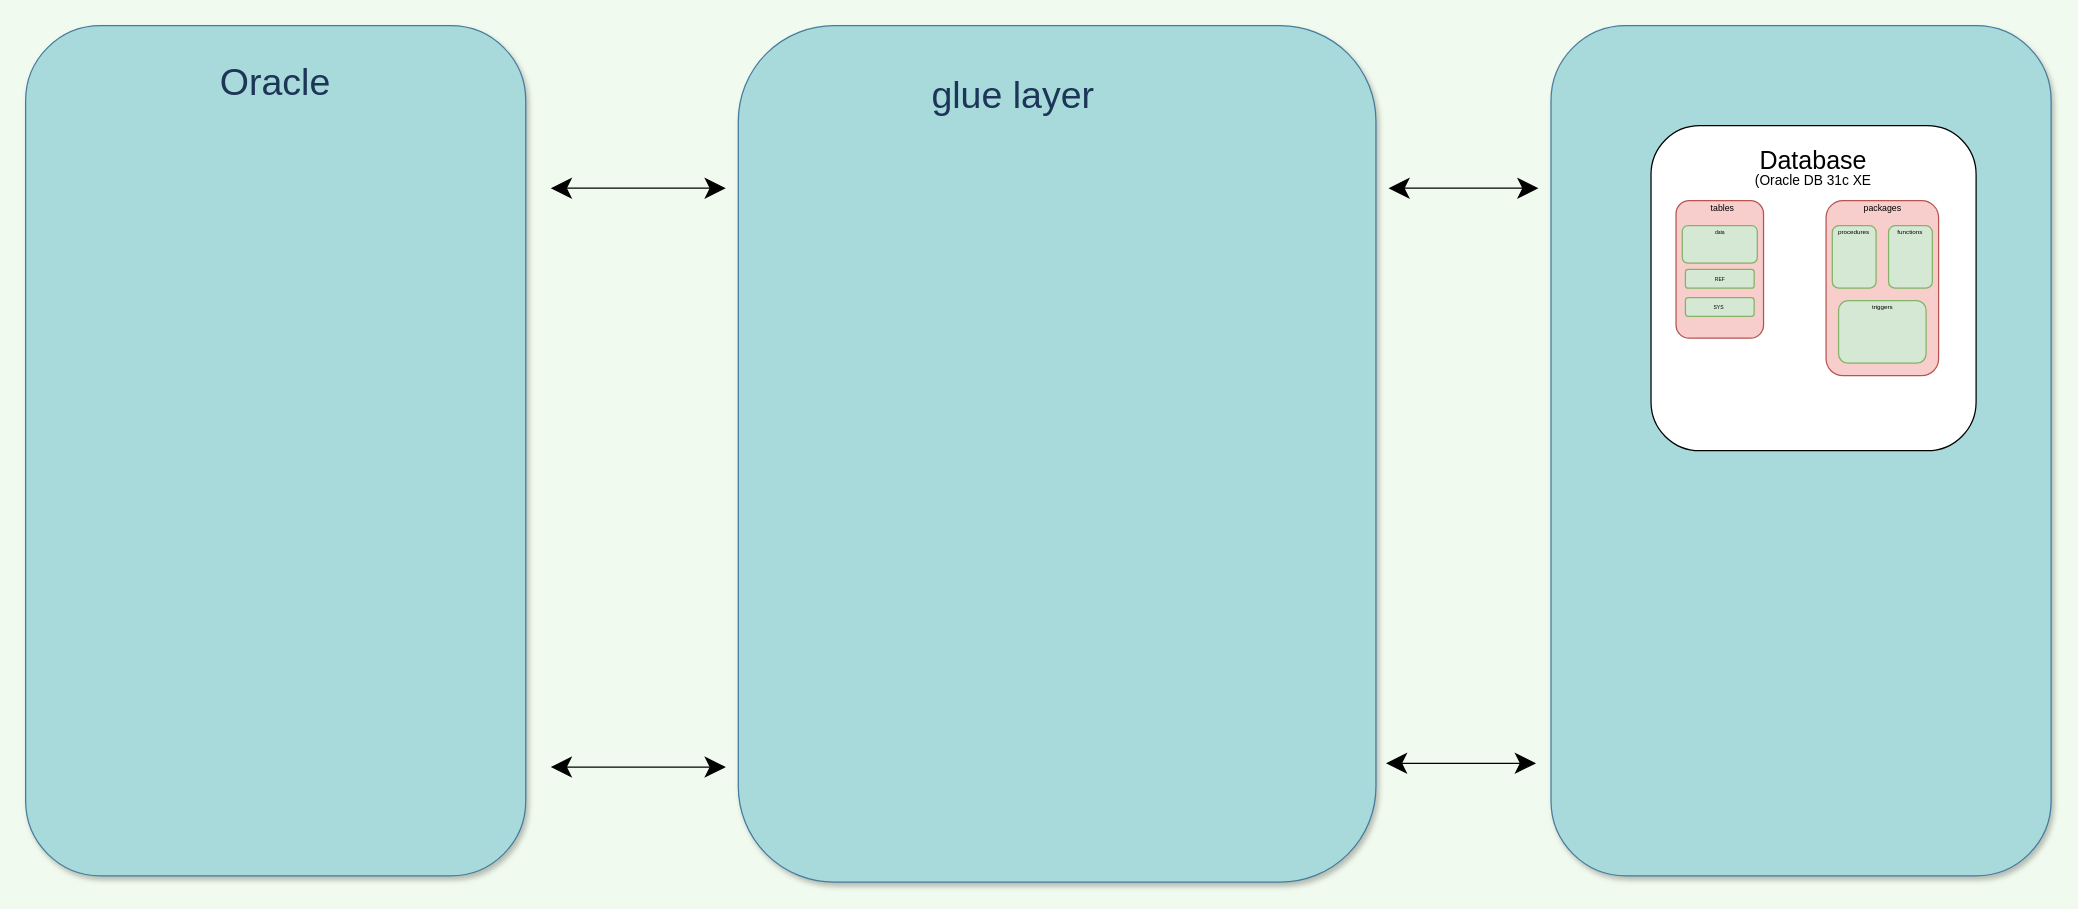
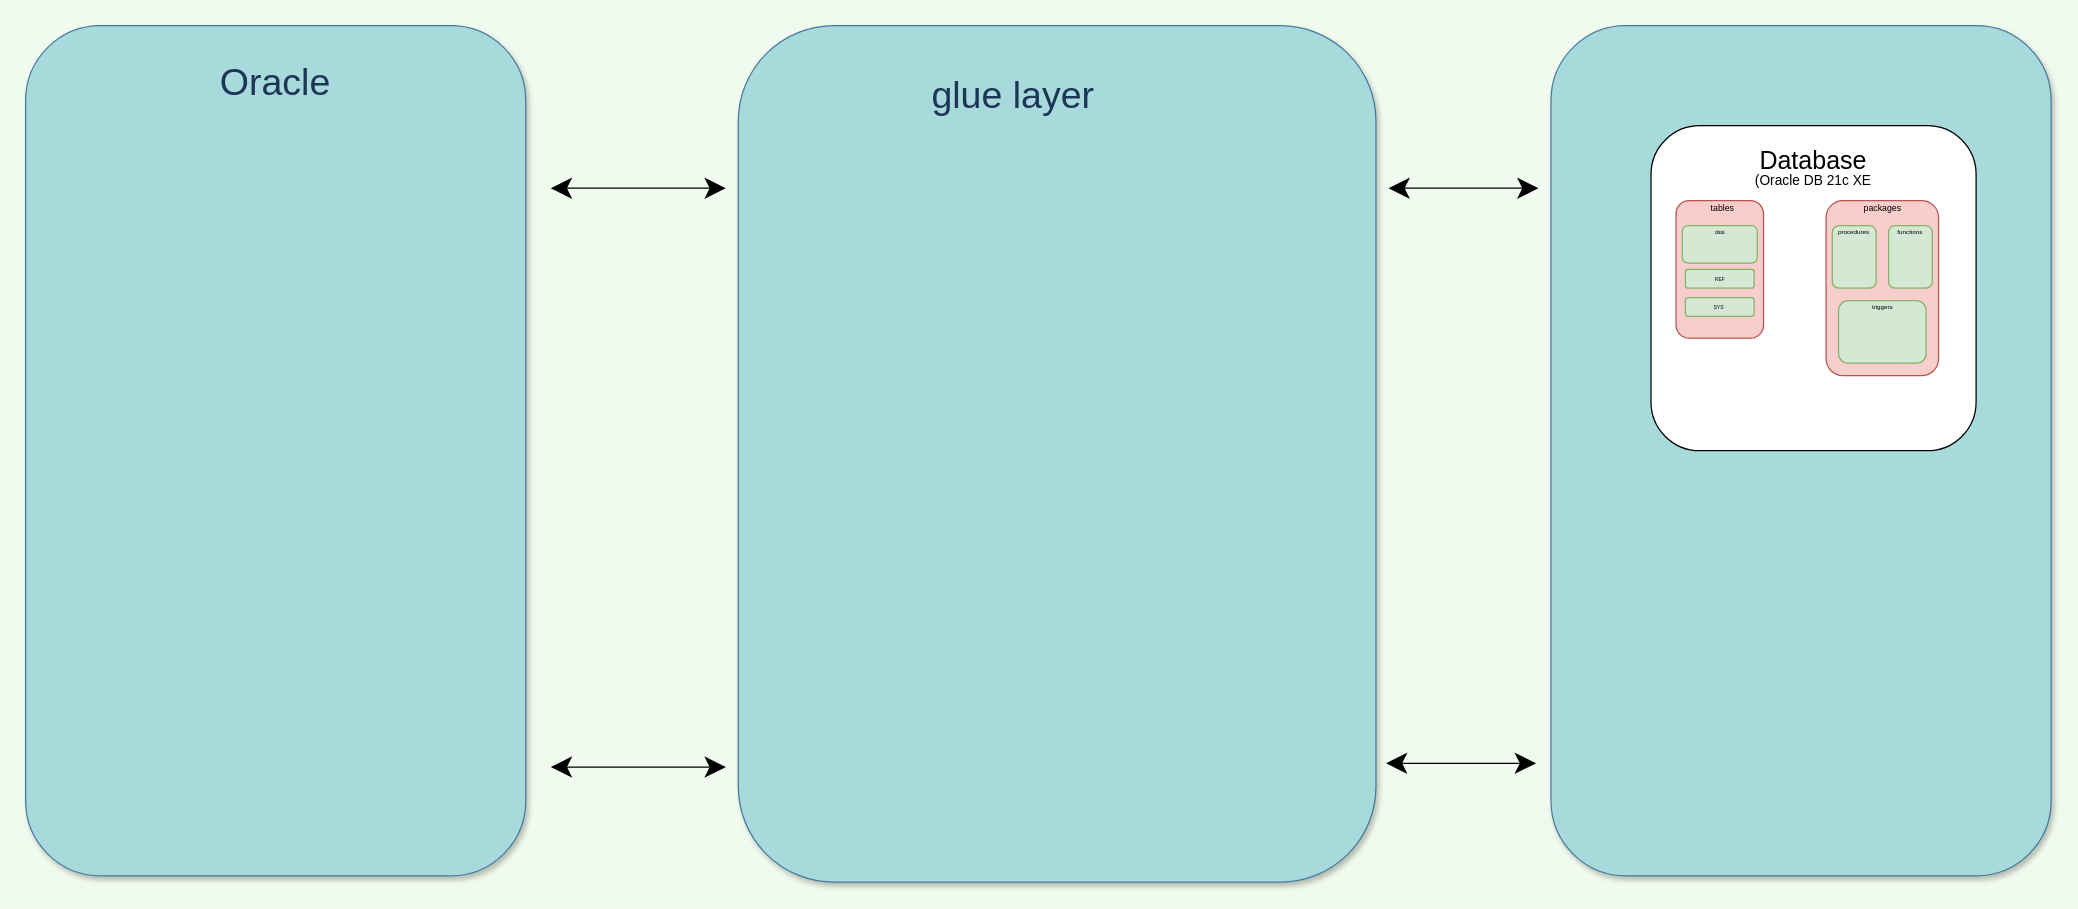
(1813, 169) -> (1813, 169)
